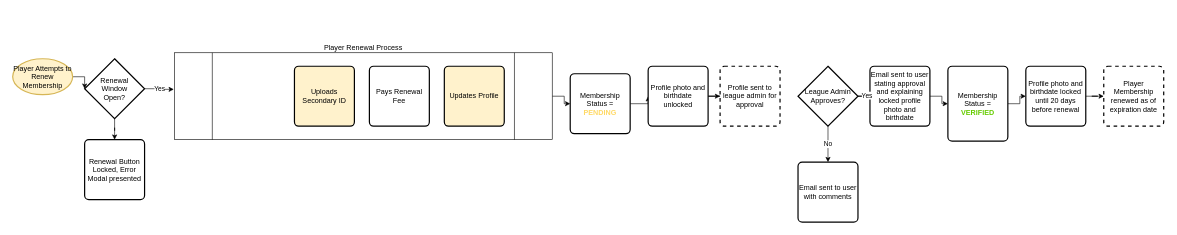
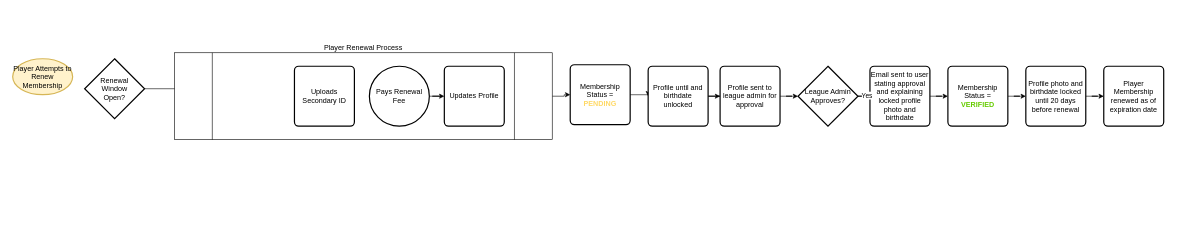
(84, 80) -> none
(160, 89) -> (164, 89)
(324, 96) -> (324, 96)
(399, 96) -> (399, 96)
none -> (438, 96)
(474, 96) -> (474, 96)
(678, 96) -> (678, 96)
(750, 96) -> (750, 96)
none -> (791, 96)
(1134, 96) -> (1134, 96)
(600, 104) -> (600, 95)
(978, 104) -> (978, 96)
(114, 130) -> none
(828, 143) -> none
(114, 170) -> none
(828, 192) -> none
